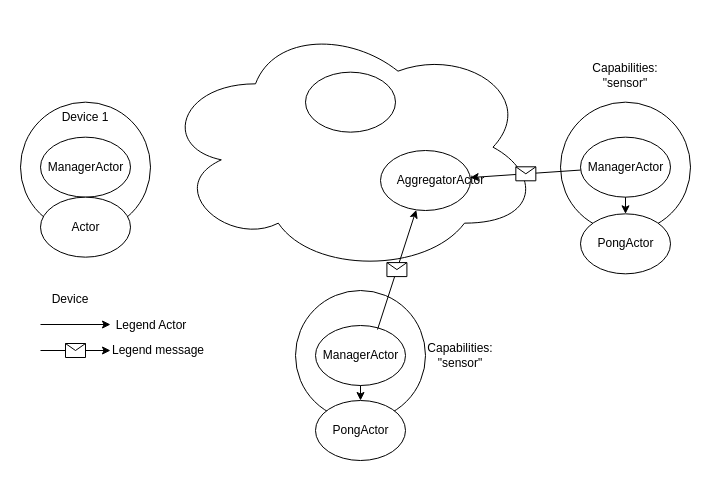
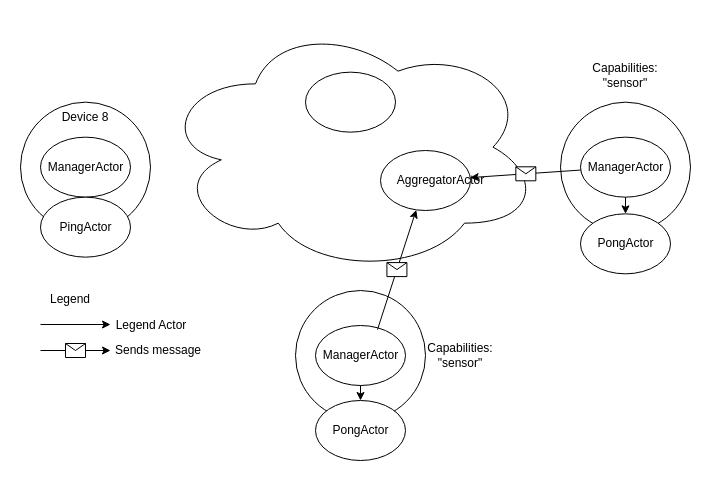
(86, 118) -> (86, 118)
(86, 228) -> (86, 228)
(71, 300) -> (71, 300)
(159, 351) -> (159, 351)
